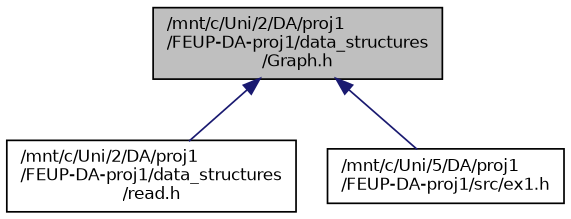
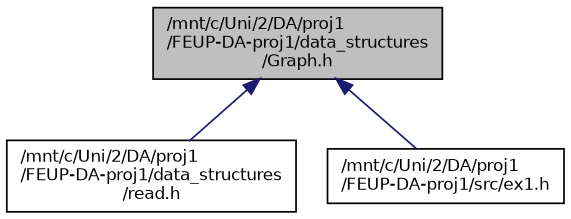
(446, 176) -> (446, 176)
